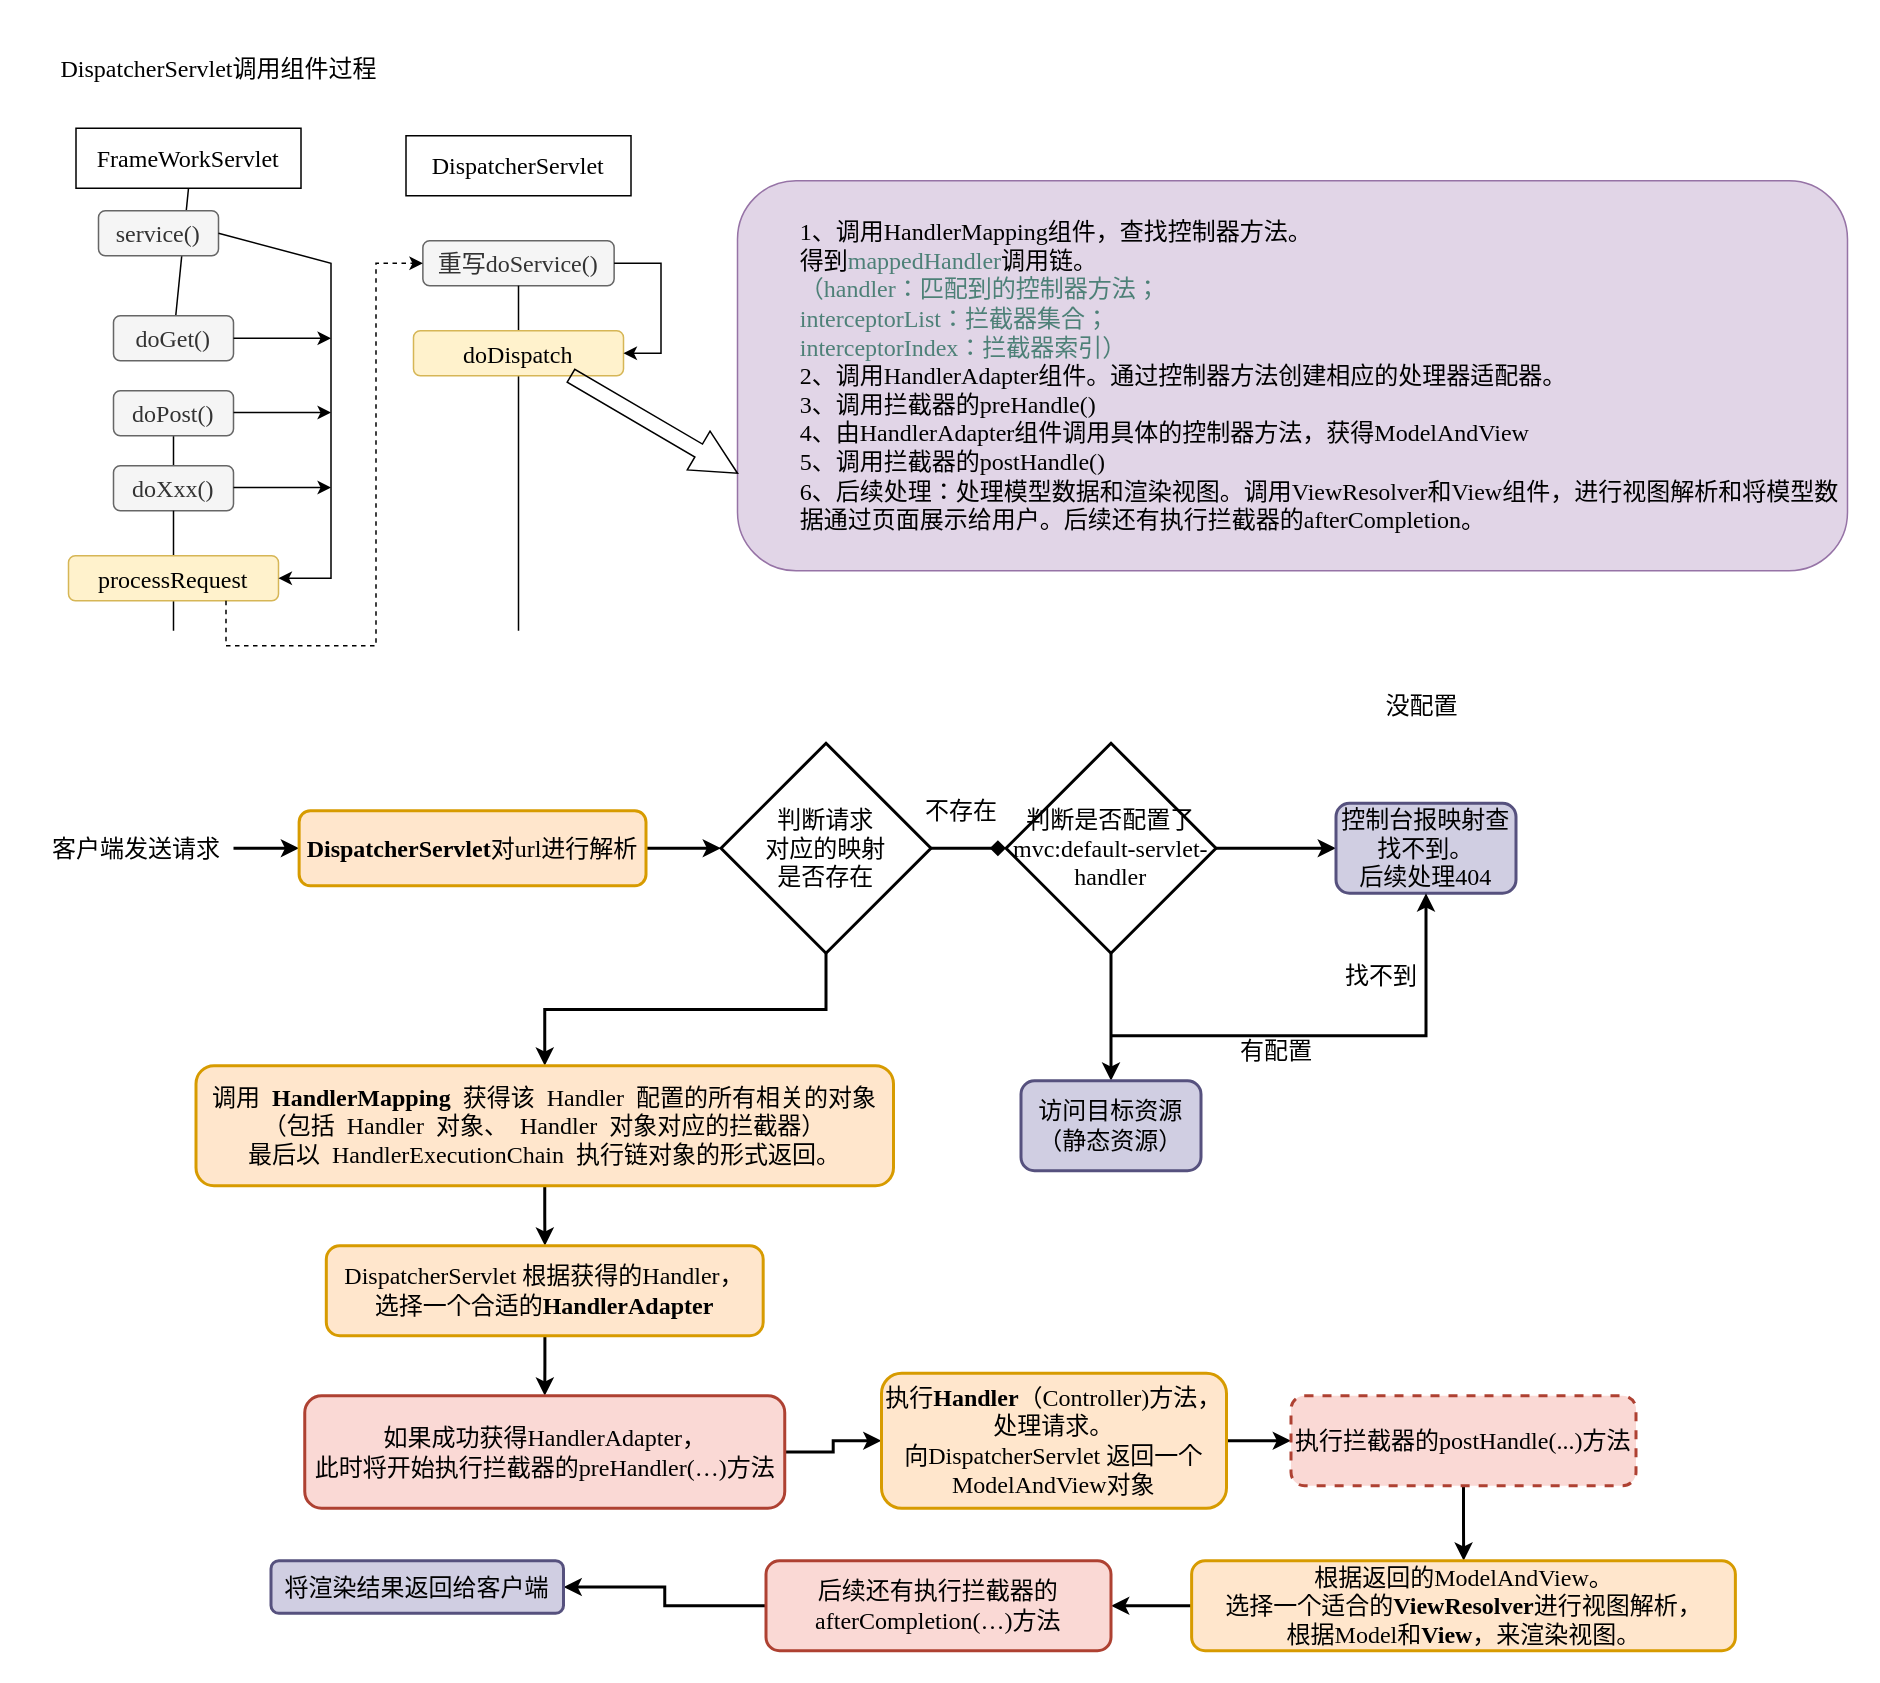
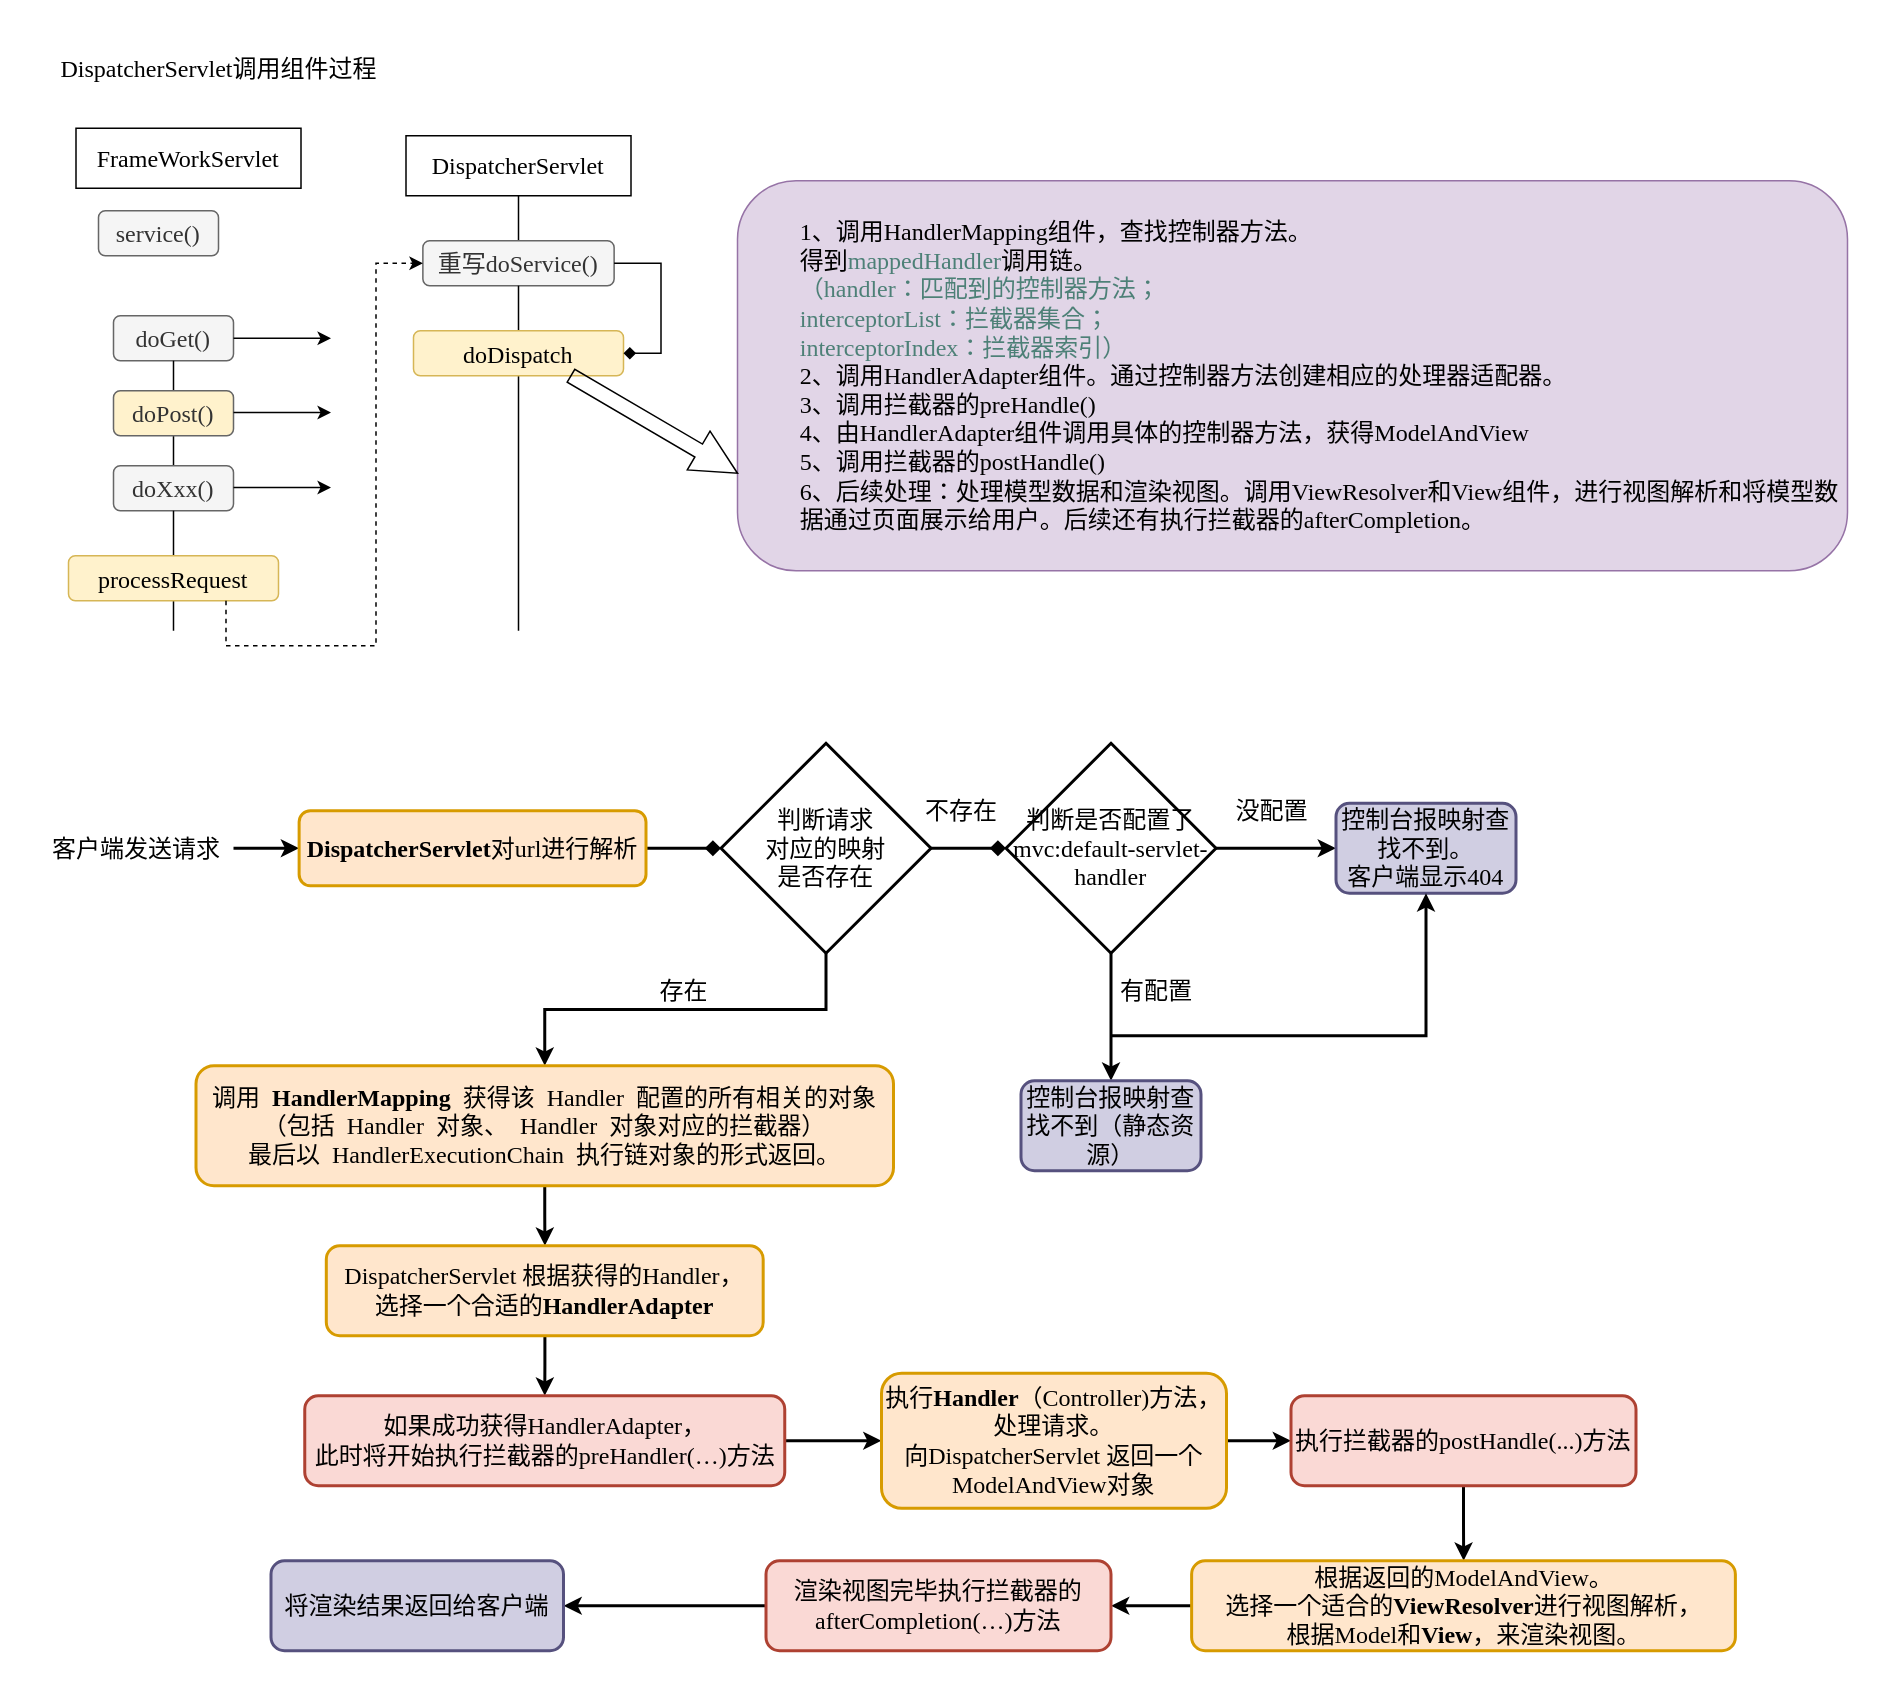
none -> (518, 219)
(178, 286) -> none
(635, 353) -> (636, 353)
(331, 383) -> none
(173, 413) -> (173, 413)
(173, 436) -> (173, 376)
(1421, 706) -> (1271, 811)
(706, 848) -> (705, 848)
(1426, 848) -> (1426, 848)
(1381, 976) -> none
none -> (683, 991)
(1276, 1051) -> (1156, 991)
(1111, 1126) -> (1111, 1126)
(1463, 1441) -> (1463, 1441)
(545, 1452) -> (545, 1441)
(417, 1587) -> (417, 1606)
(938, 1606) -> (938, 1606)
